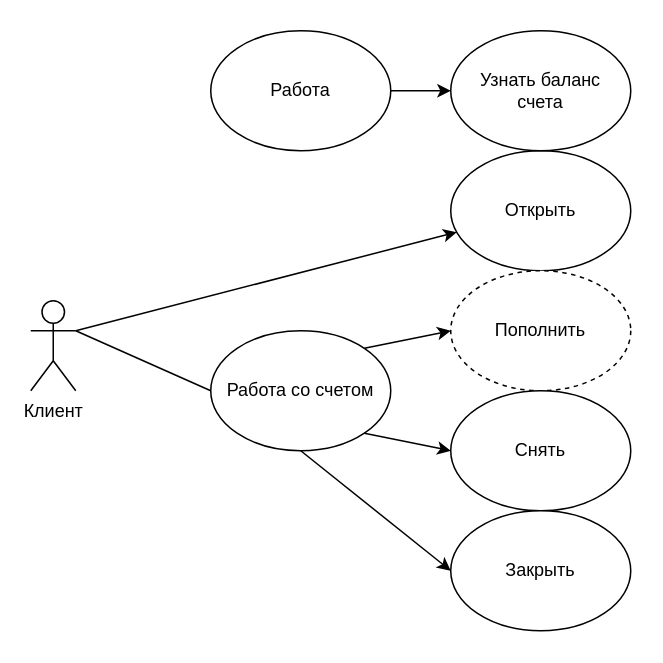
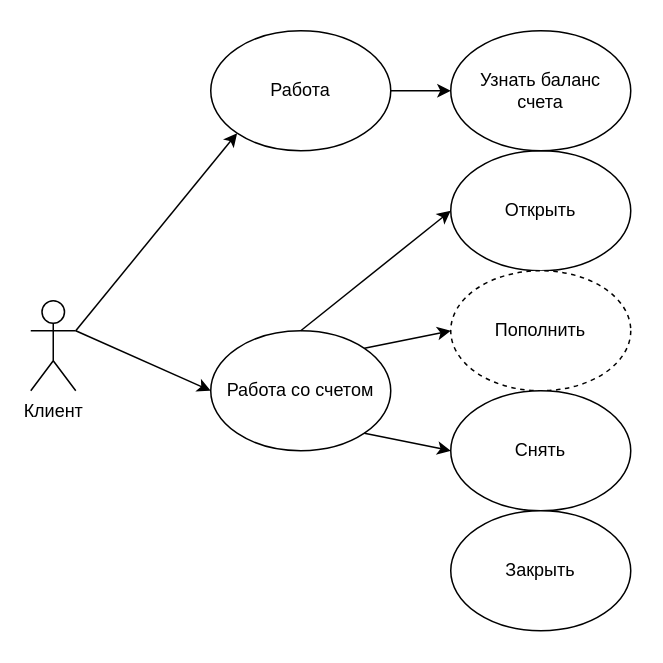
none -> (372, 274)
(240, 288) -> (154, 235)
(203, 387) -> (200, 386)
(372, 508) -> none
